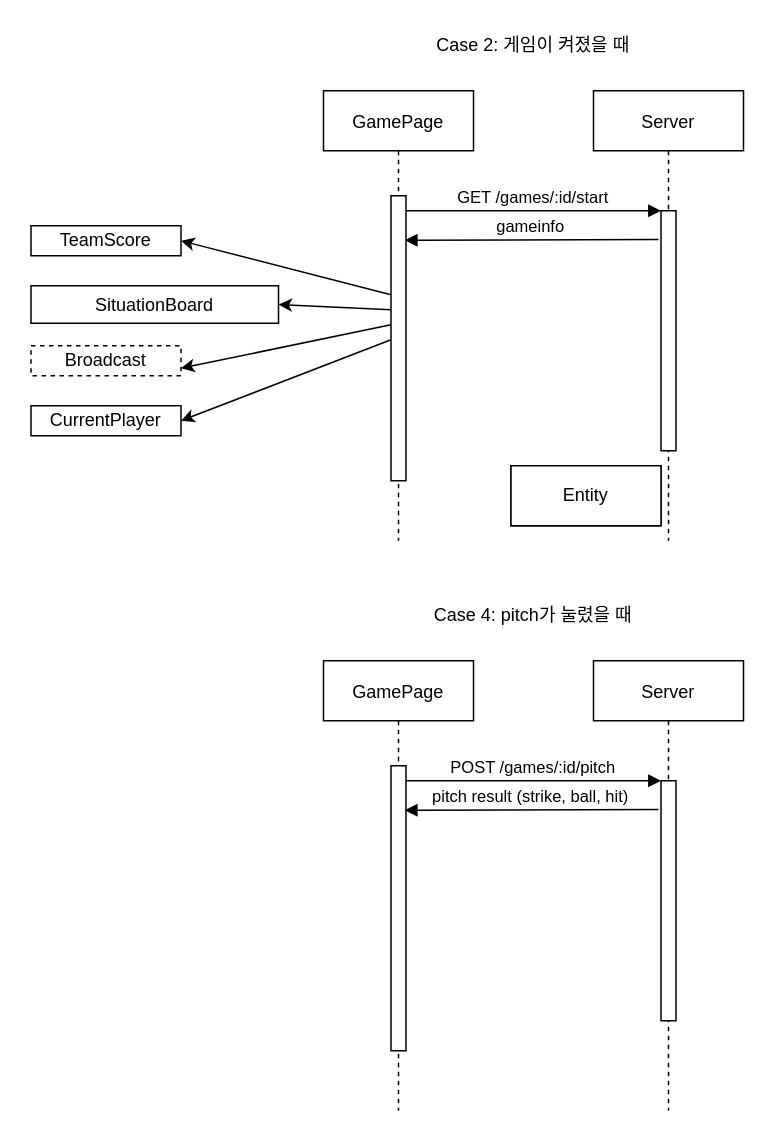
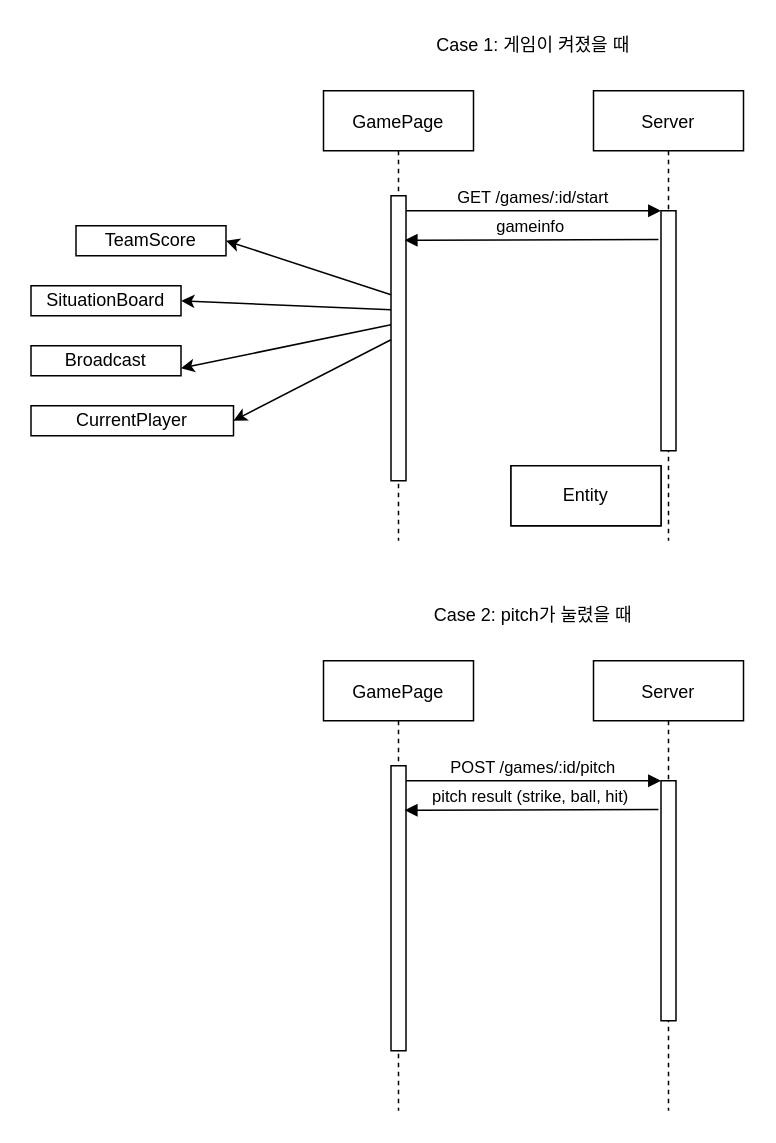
(533, 46) -> (533, 46)
(106, 241) -> (151, 241)
(155, 305) -> (106, 301)
(106, 361) -> (106, 361)
(106, 421) -> (132, 421)
(533, 616) -> (533, 616)
